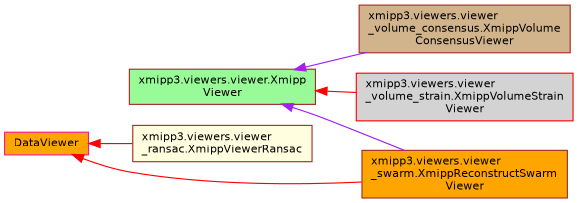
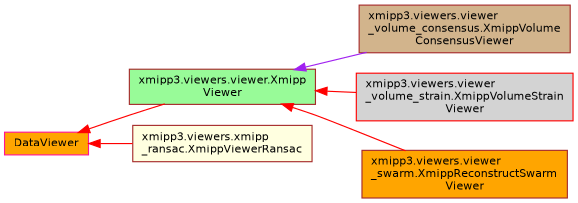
(349, 128) -> (349, 128)
(222, 144) -> (222, 144)
(221, 182) -> (127, 116)
